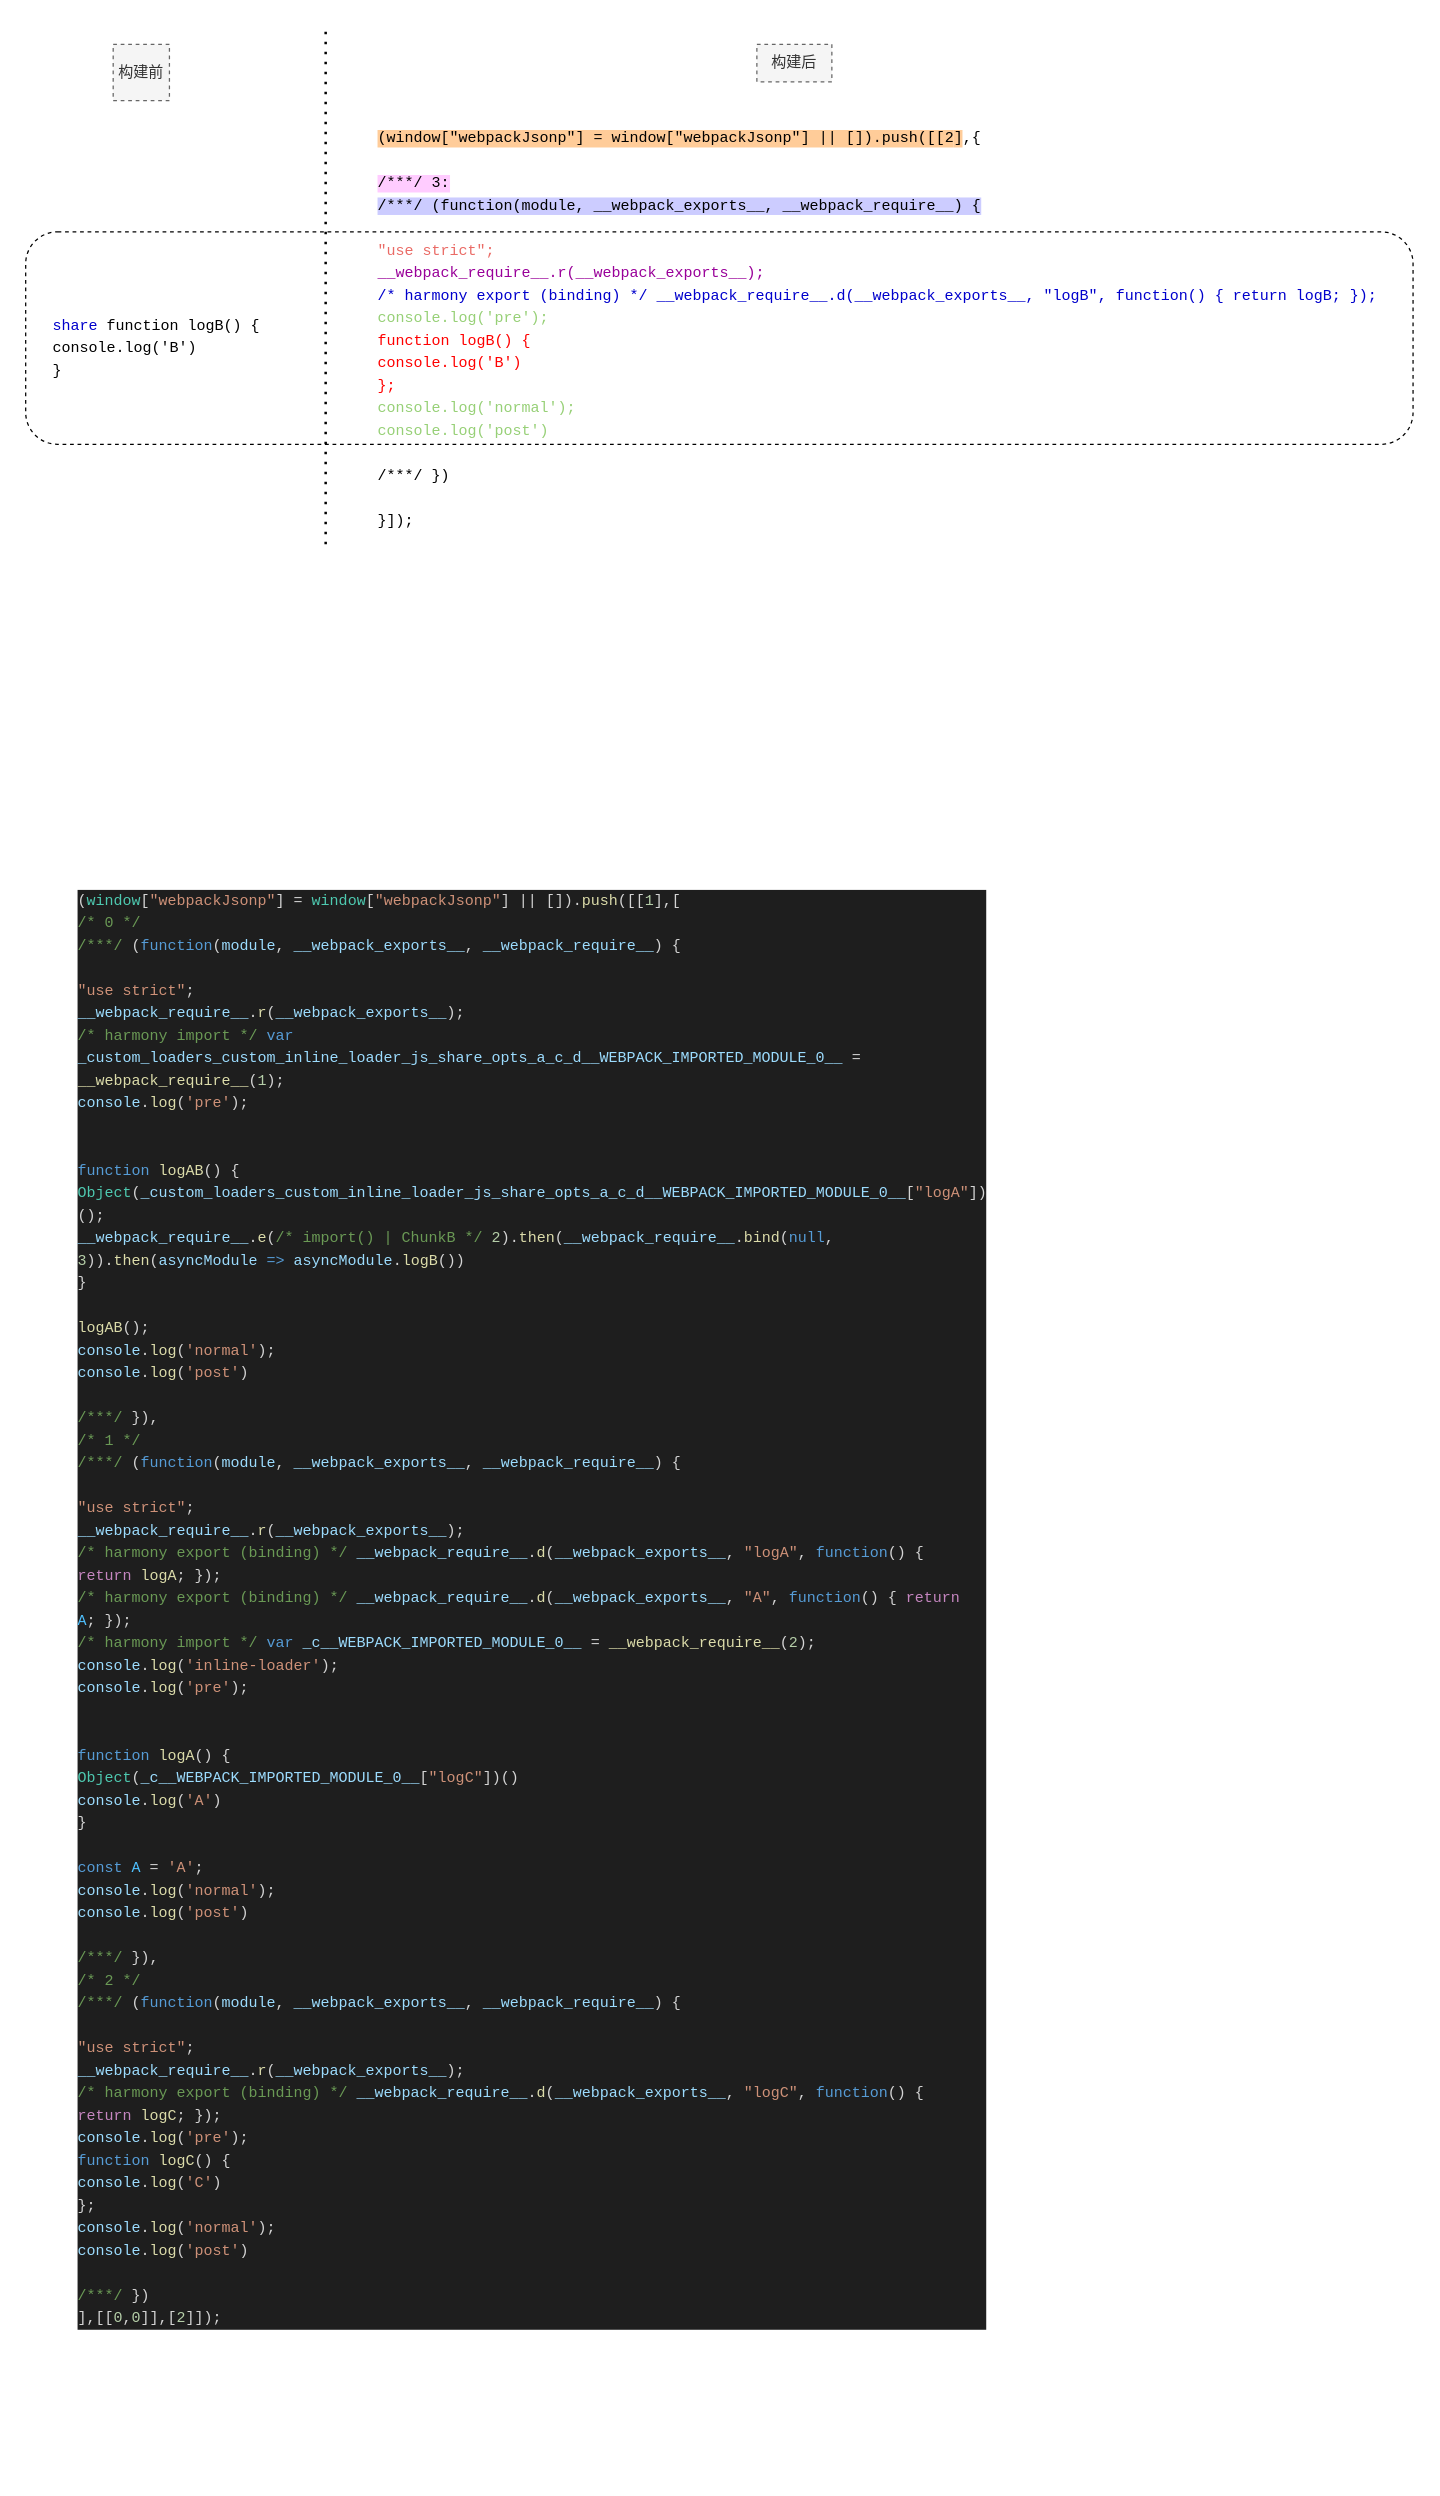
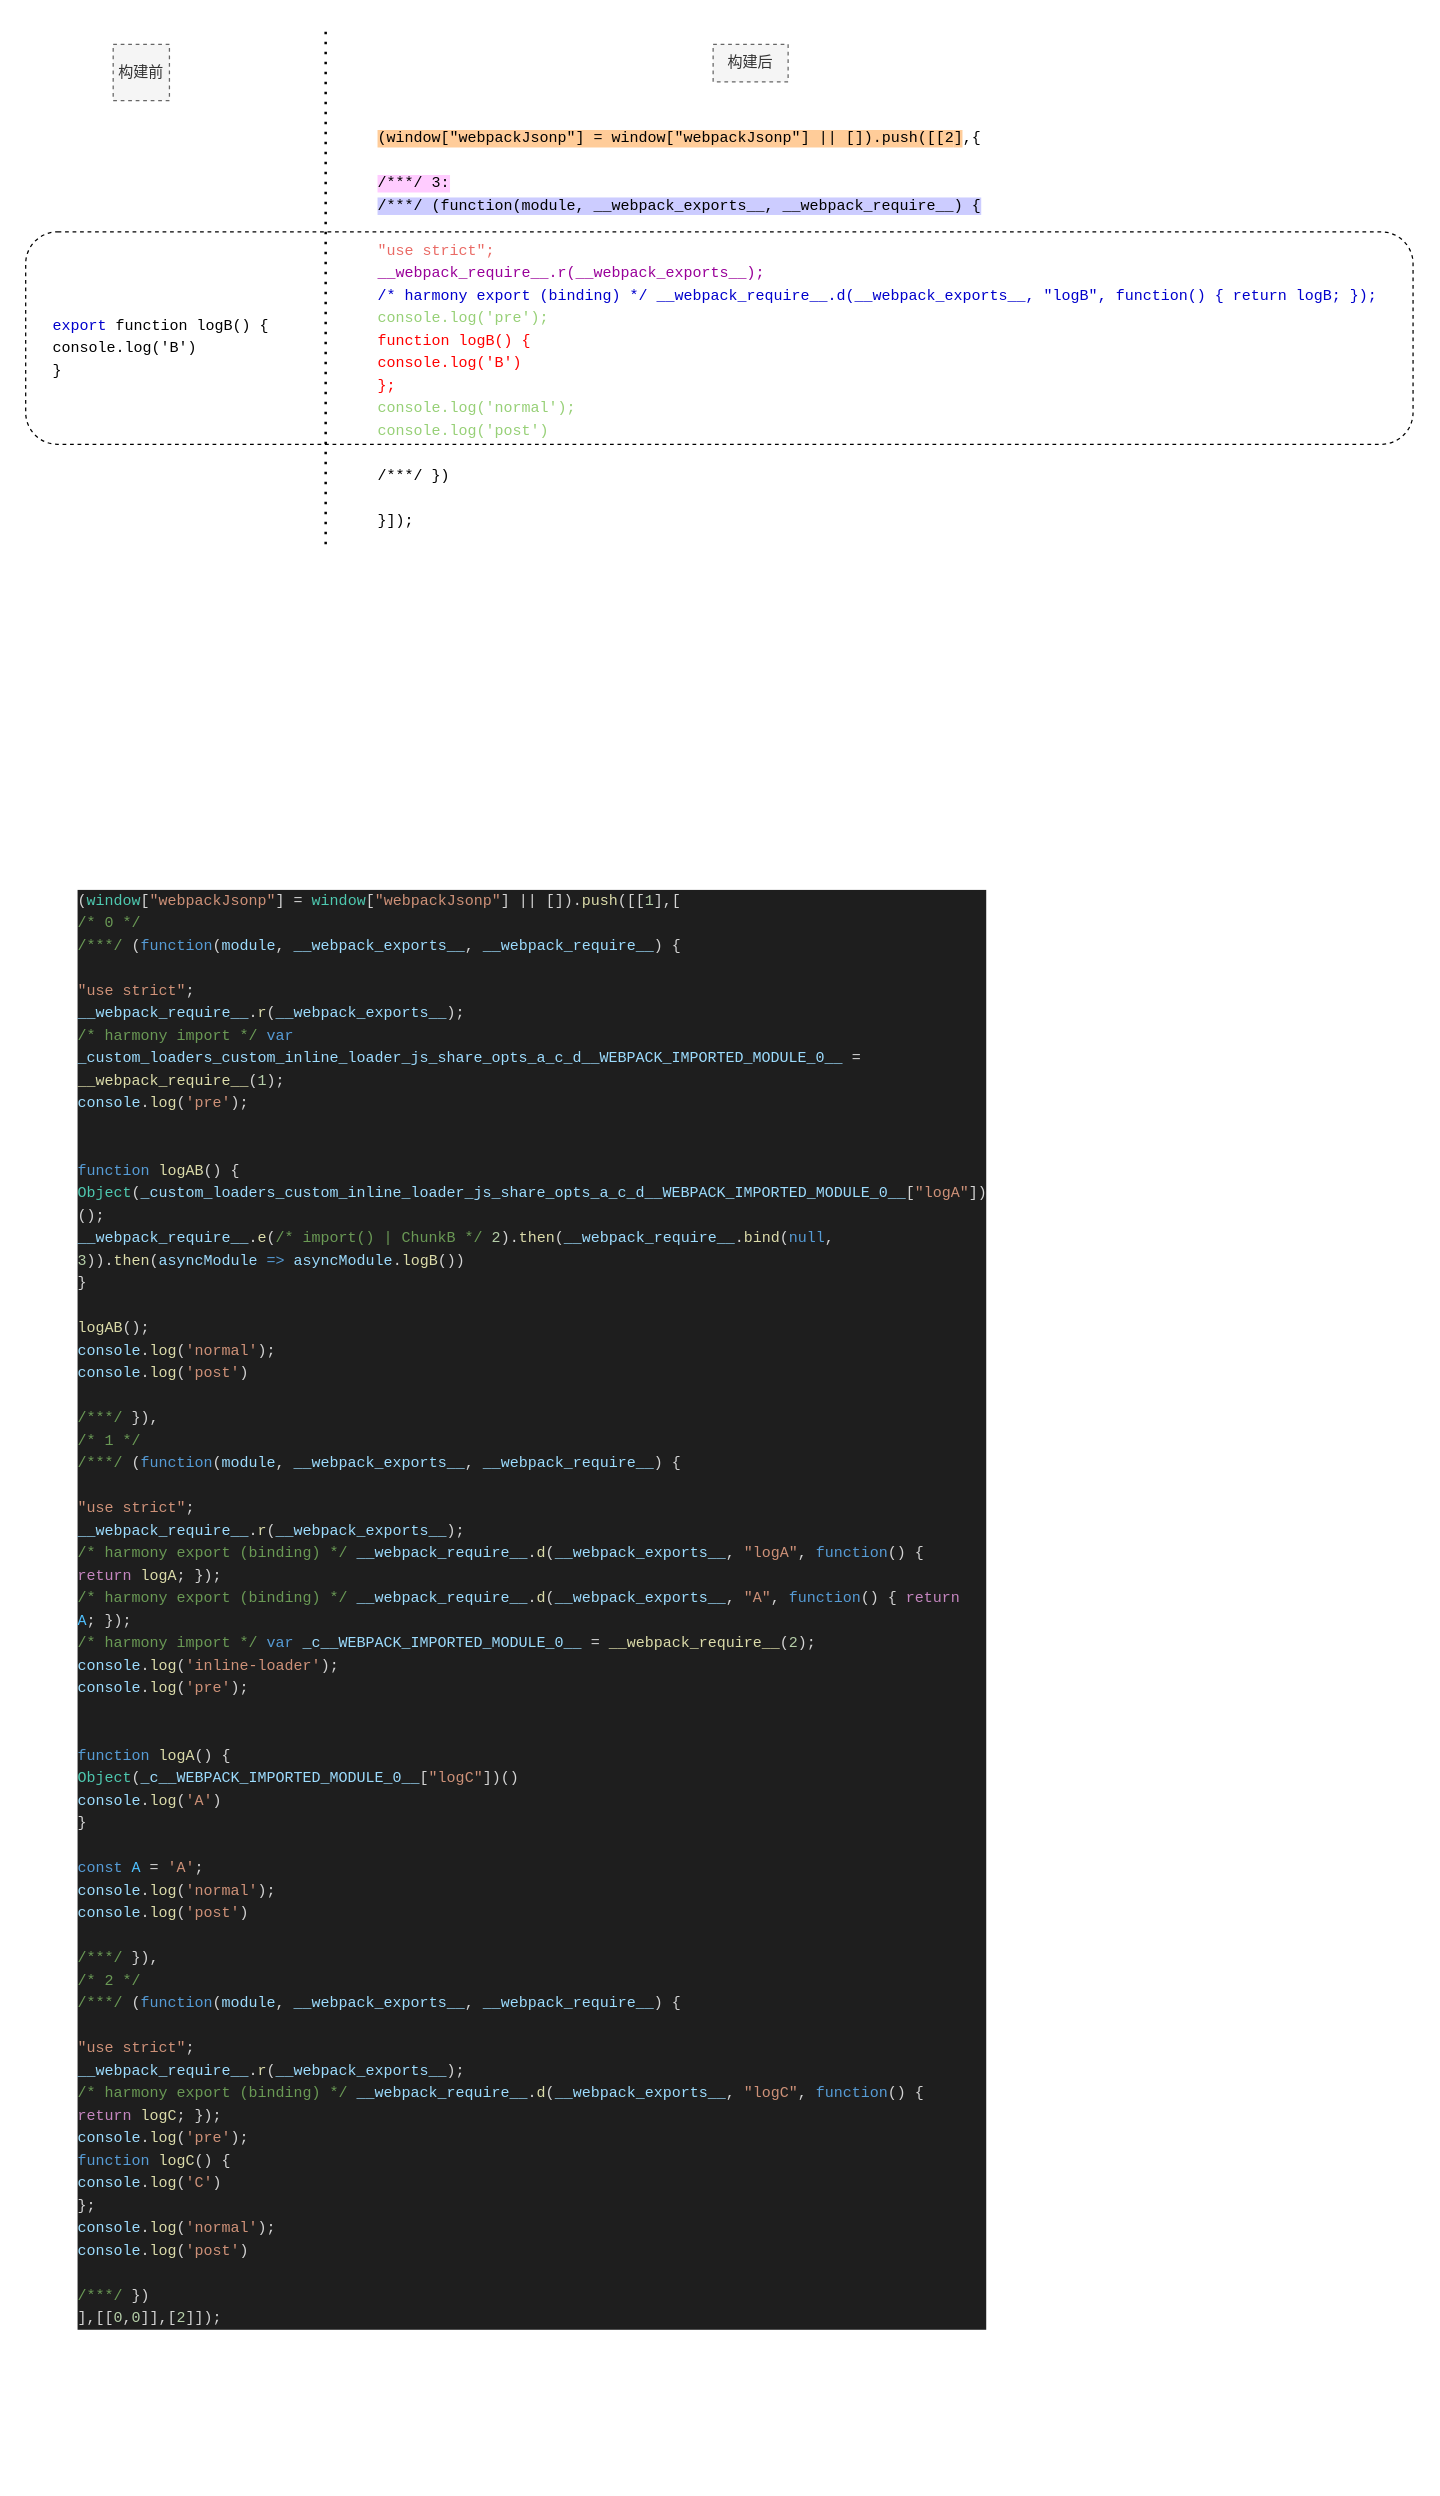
(794, 63) -> (751, 63)
(140, 343) -> (144, 343)
